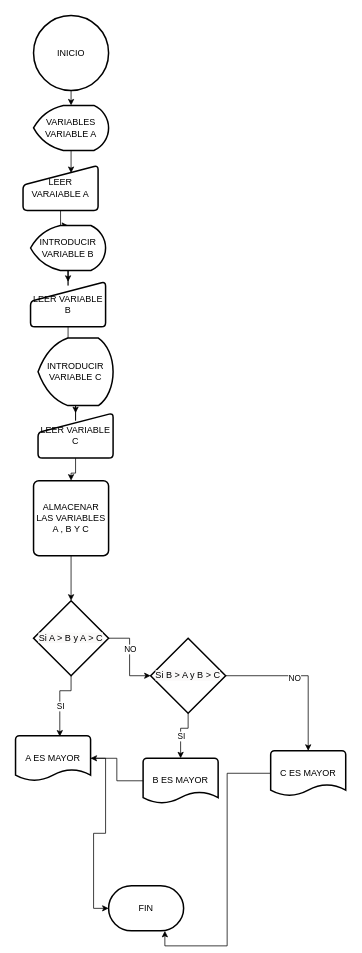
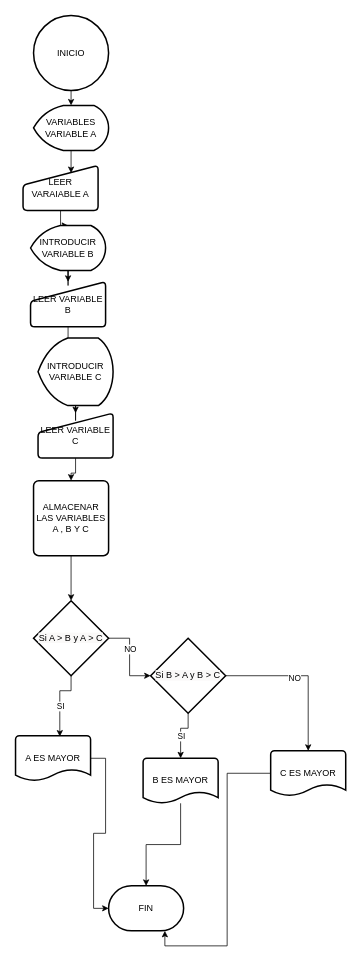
(117, 778) -> (180, 841)
